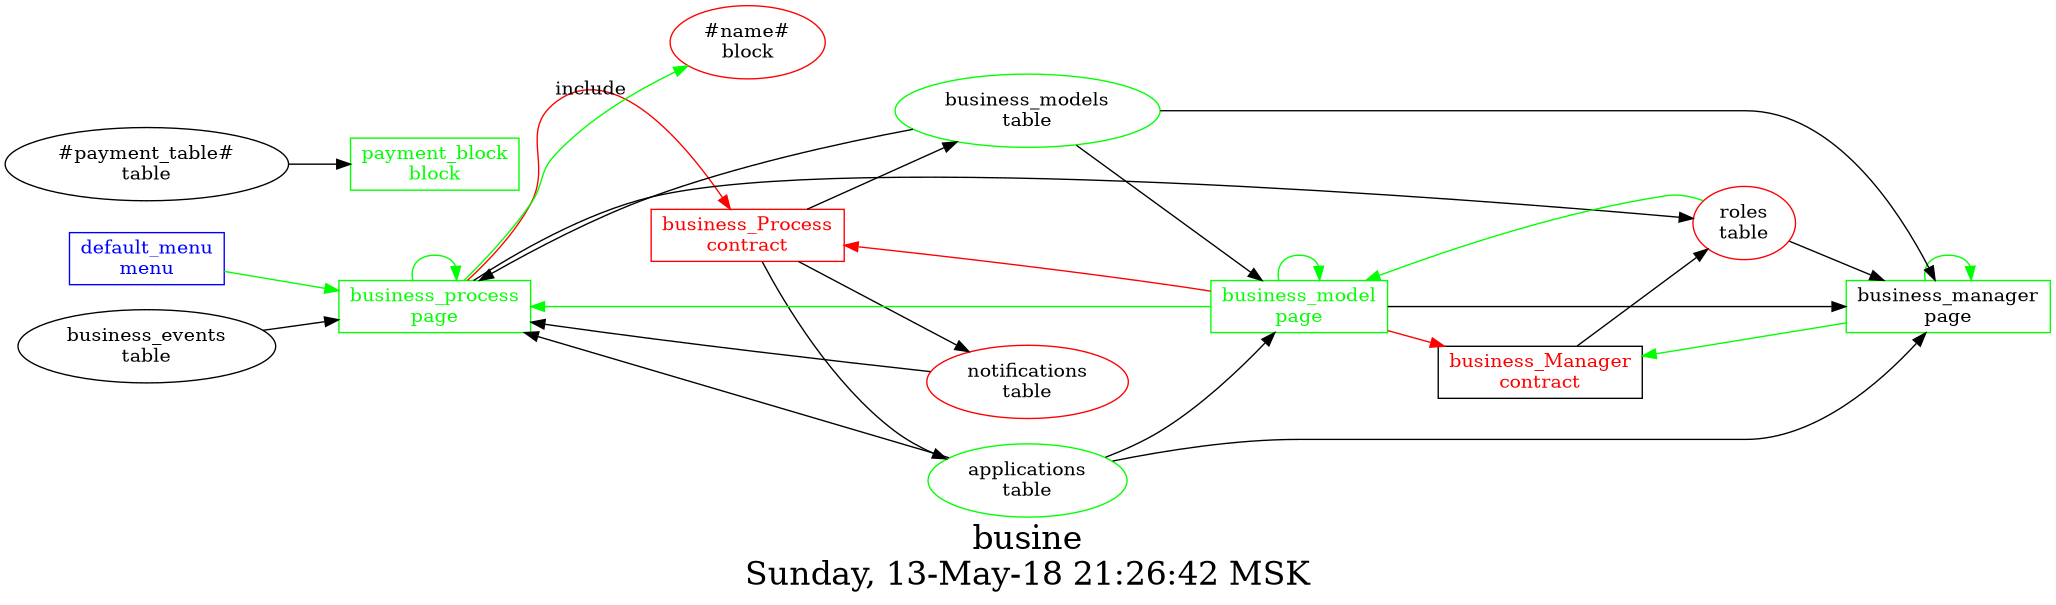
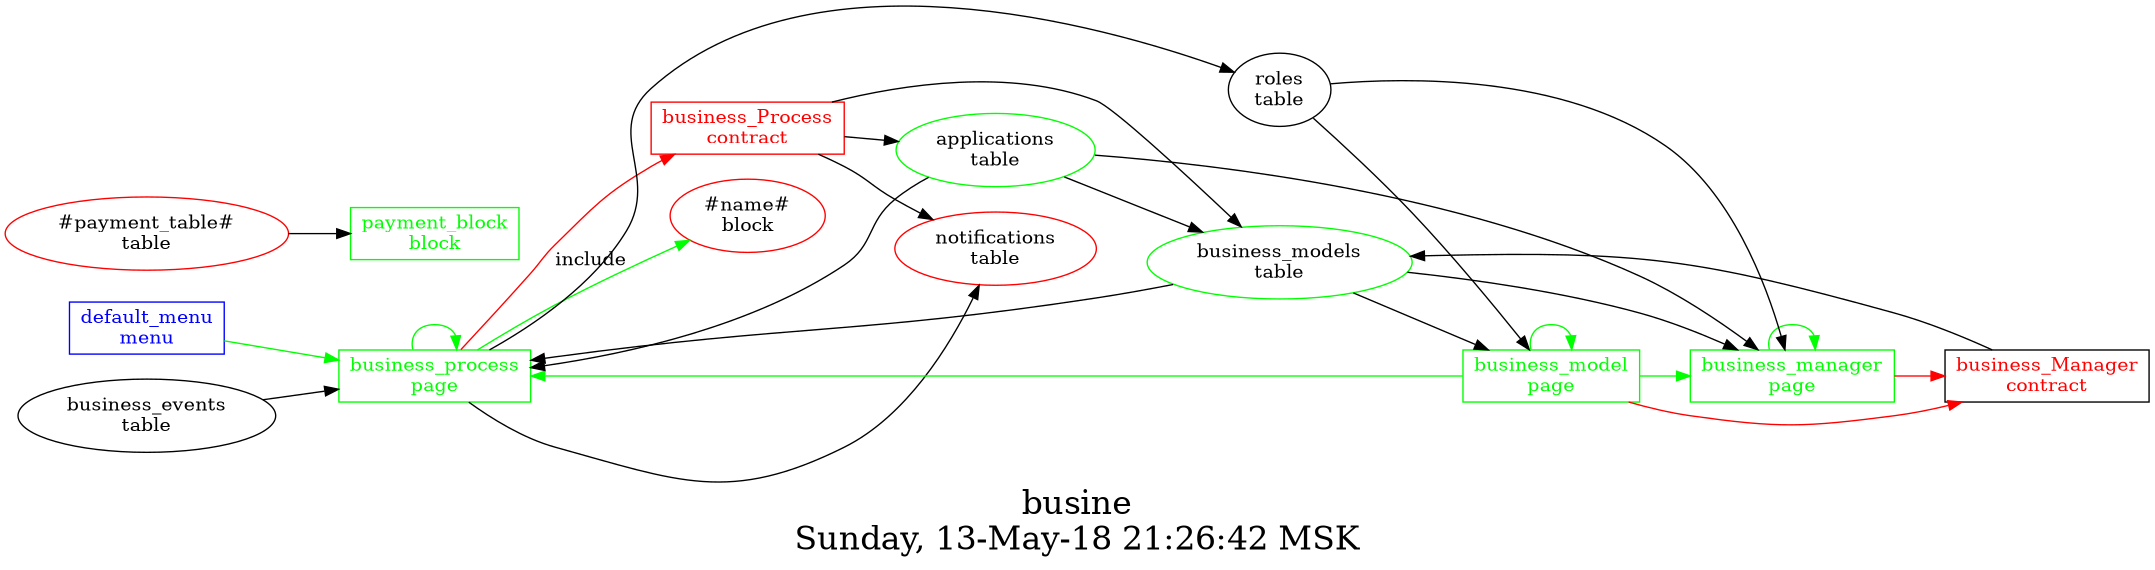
(147, 164) -> (147, 234)
(1744, 223) -> (1280, 90)
(1539, 224) -> (1422, 224)
(1035, 267) -> none
(1643, 297) -> (1714, 269)
(1610, 307) -> (1658, 376)
(1948, 307) -> (1792, 376)
(1751, 338) -> (1913, 376)
(737, 349) -> (752, 479)
(1192, 409) -> (1127, 202)
